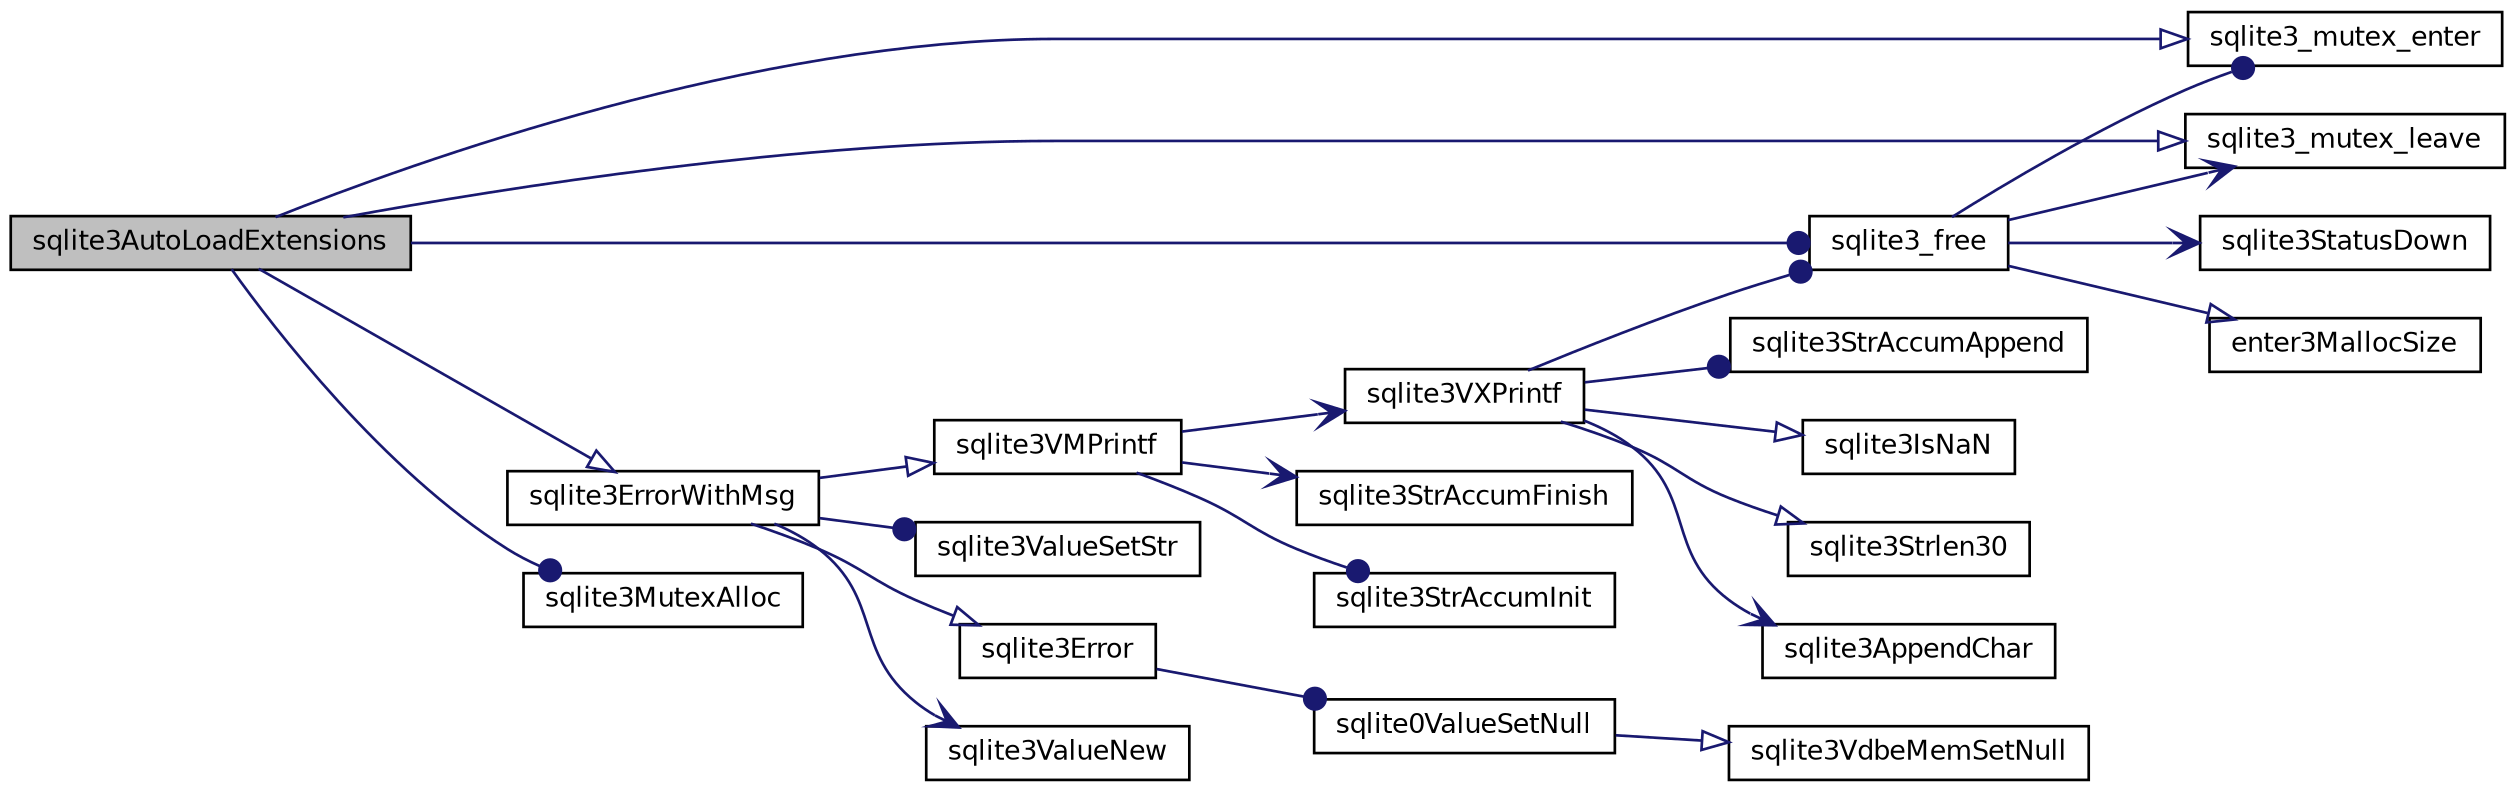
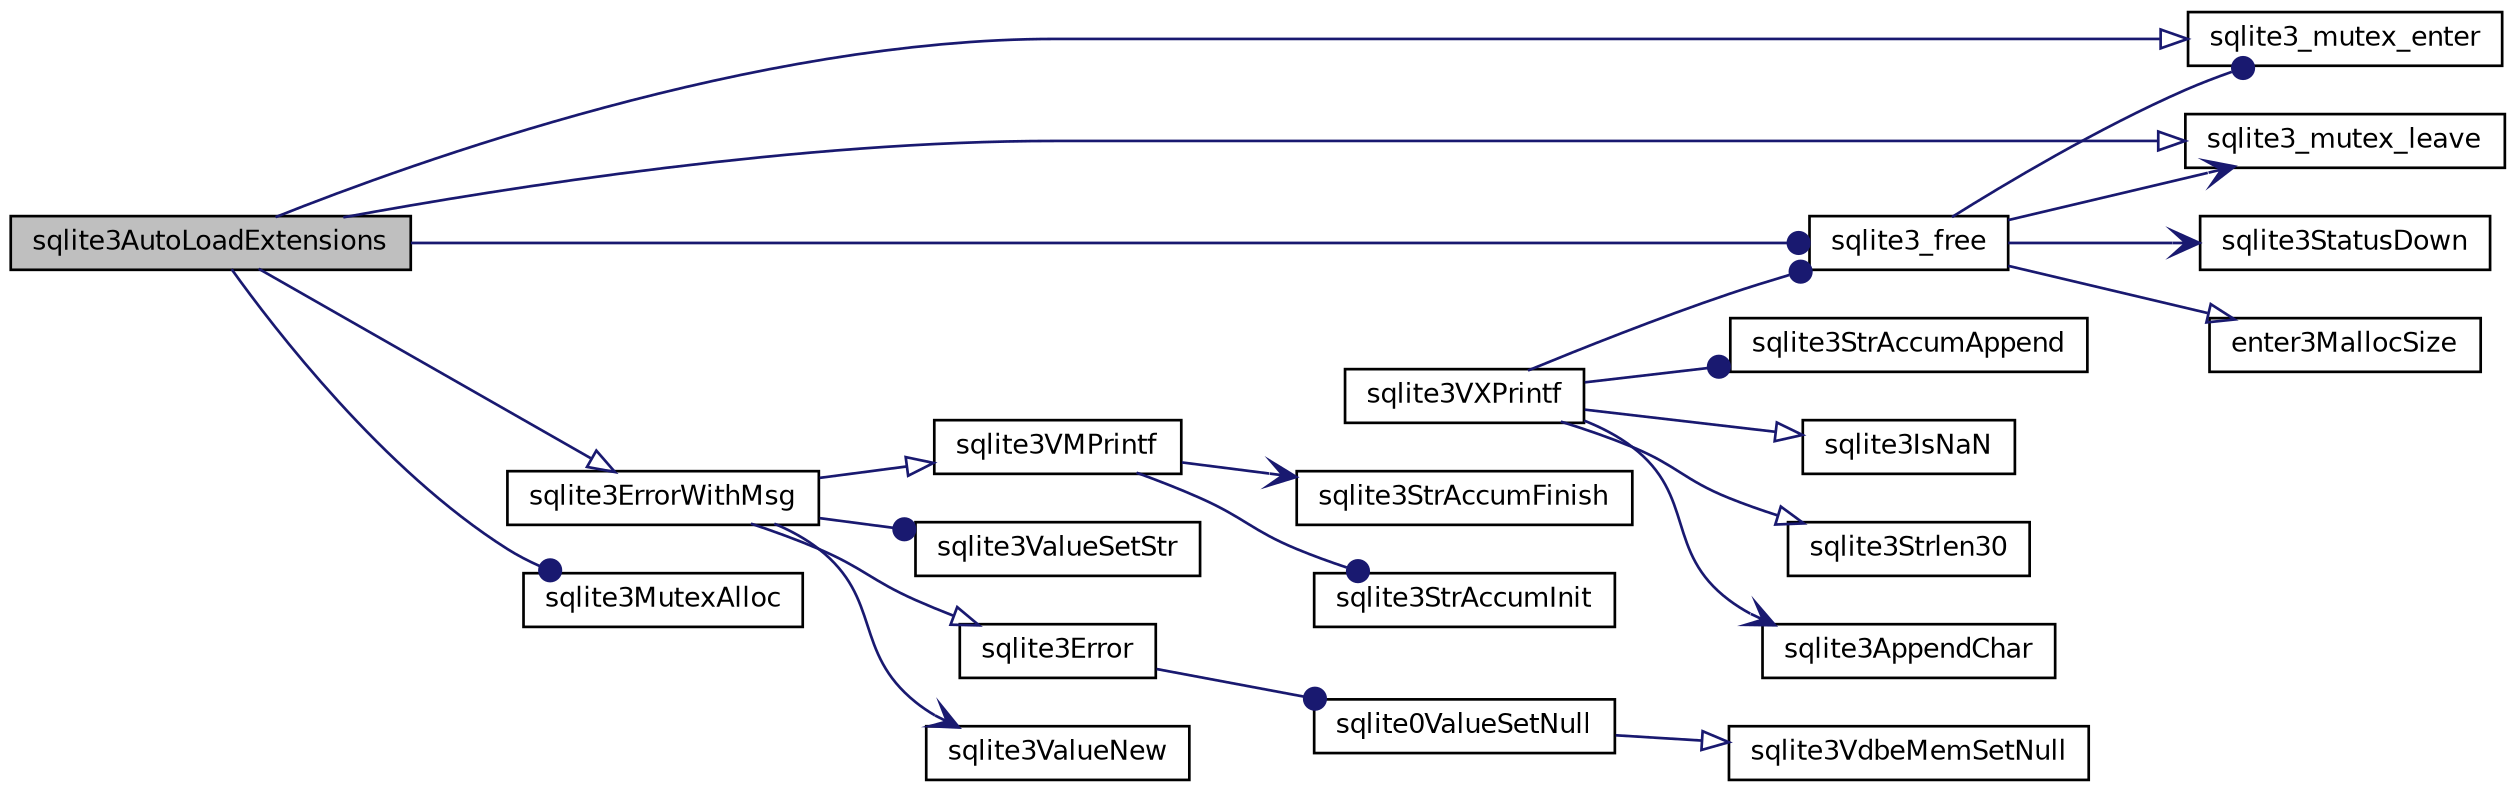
(1250, 423) -> none
